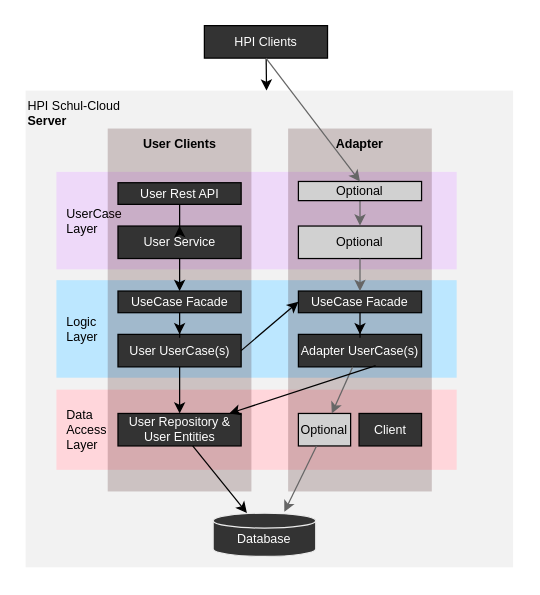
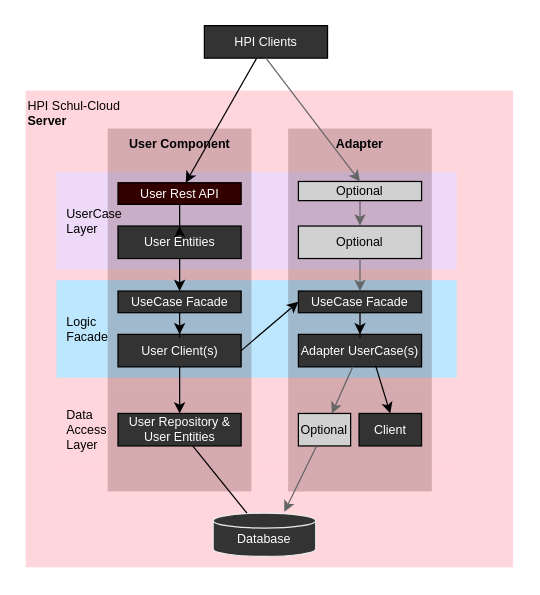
(266, 72) -> (223, 117)
(76, 114) -> (76, 114)
(180, 144) -> (180, 144)
(180, 194) -> (180, 194)
(180, 242) -> (180, 242)
(84, 329) -> (88, 329)
(180, 351) -> (180, 351)
(307, 388) -> (382, 386)
(241, 505) -> (243, 508)
